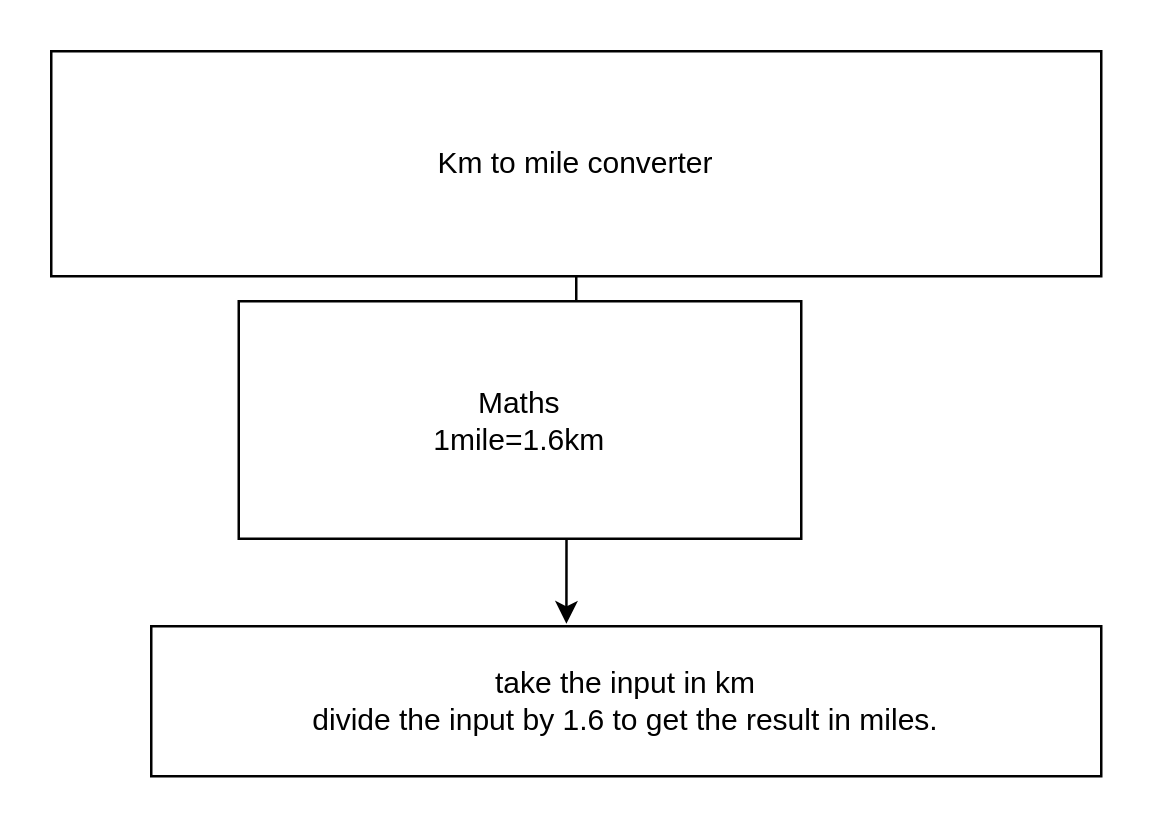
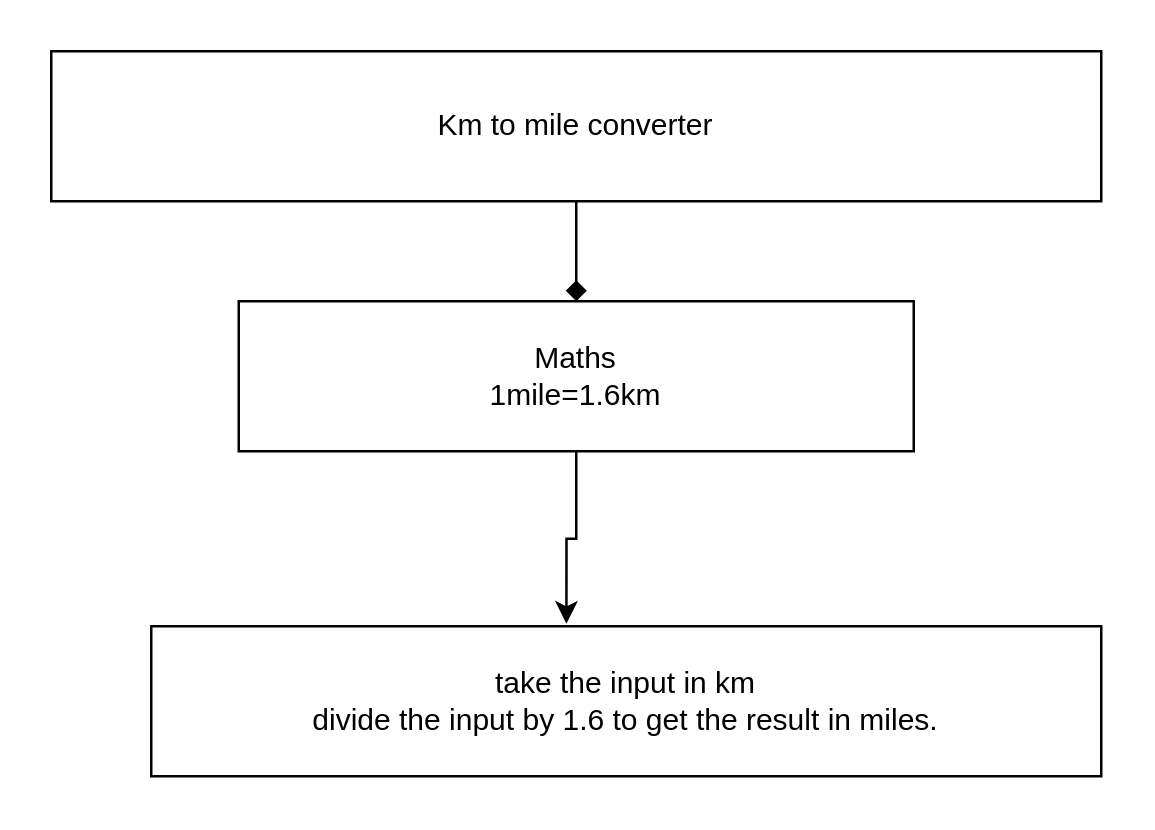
(576, 164) -> (576, 126)
(520, 420) -> (576, 376)
